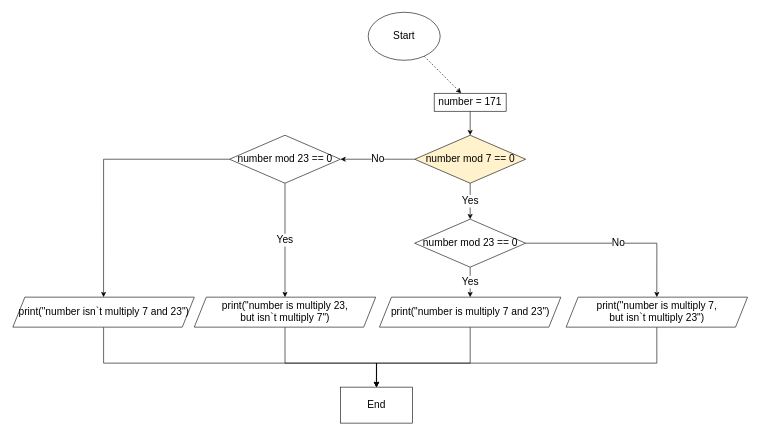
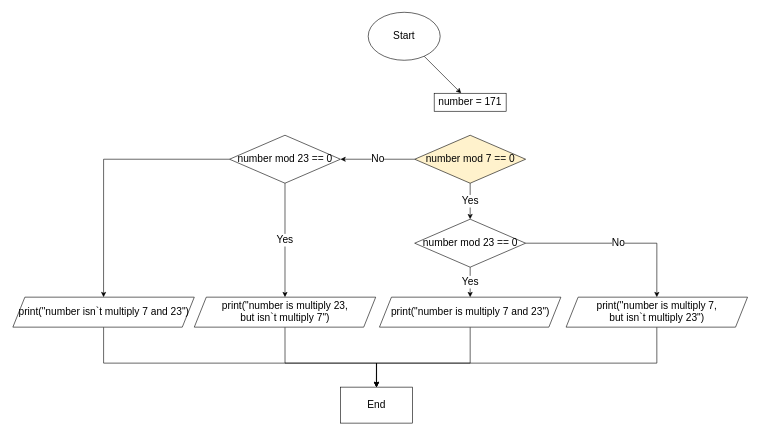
(441, 73) -> (441, 73)
(470, 129) -> none
